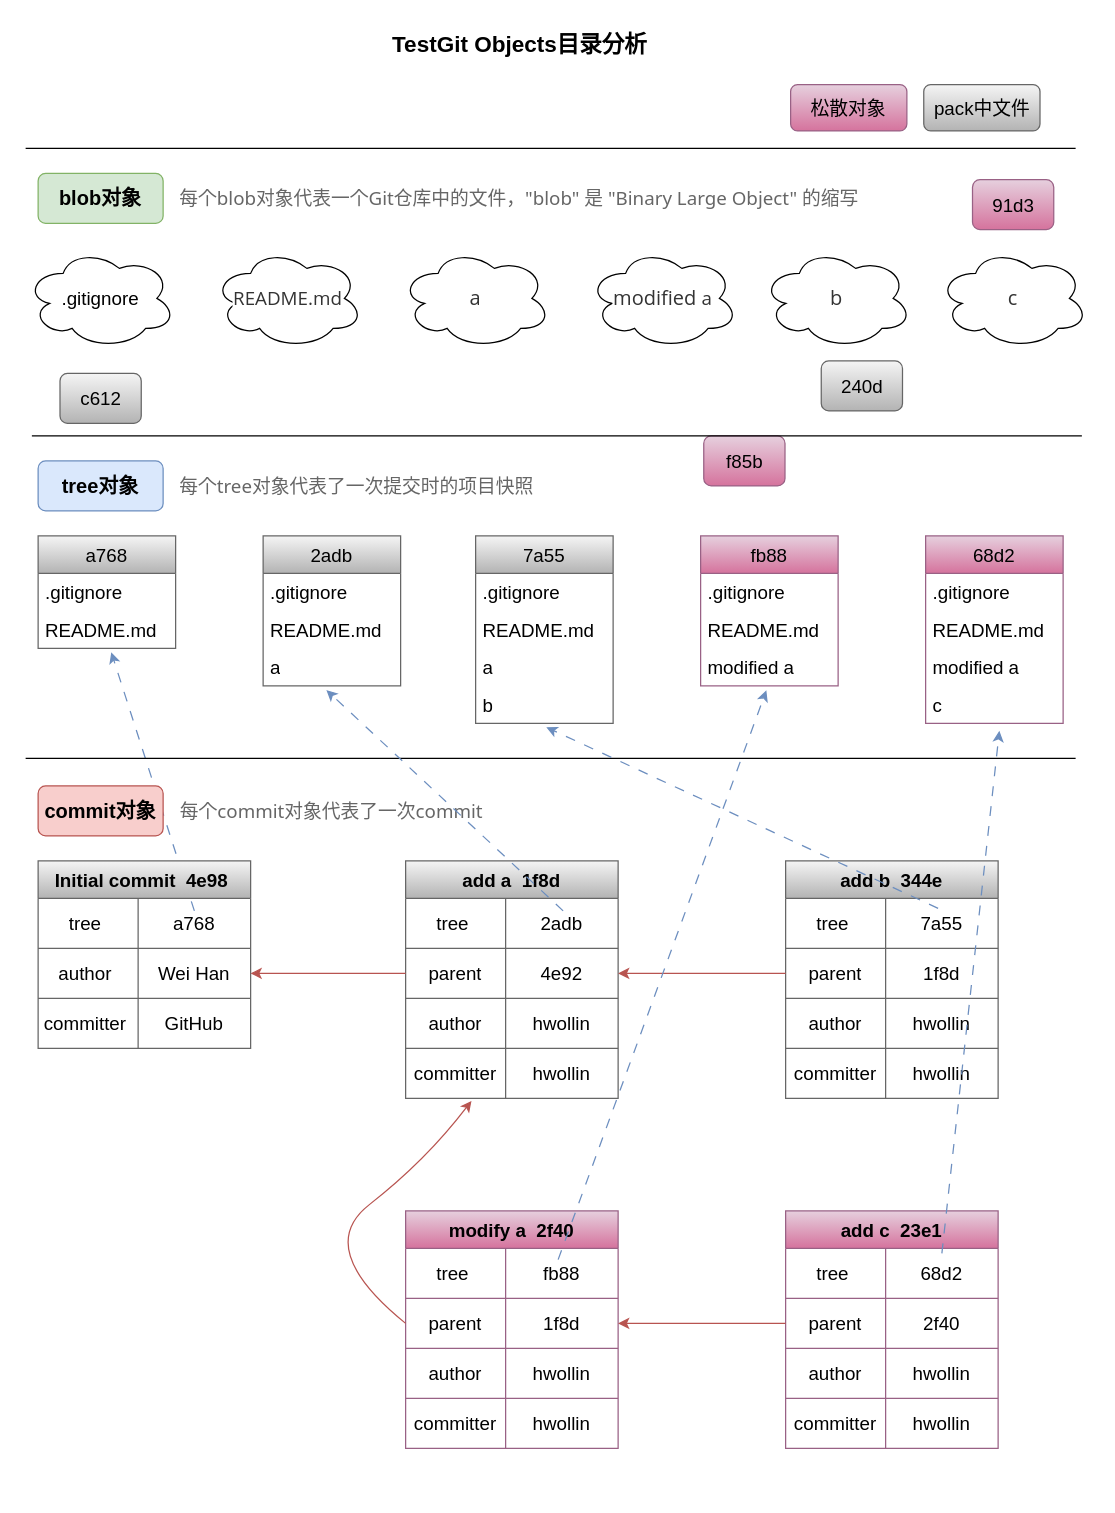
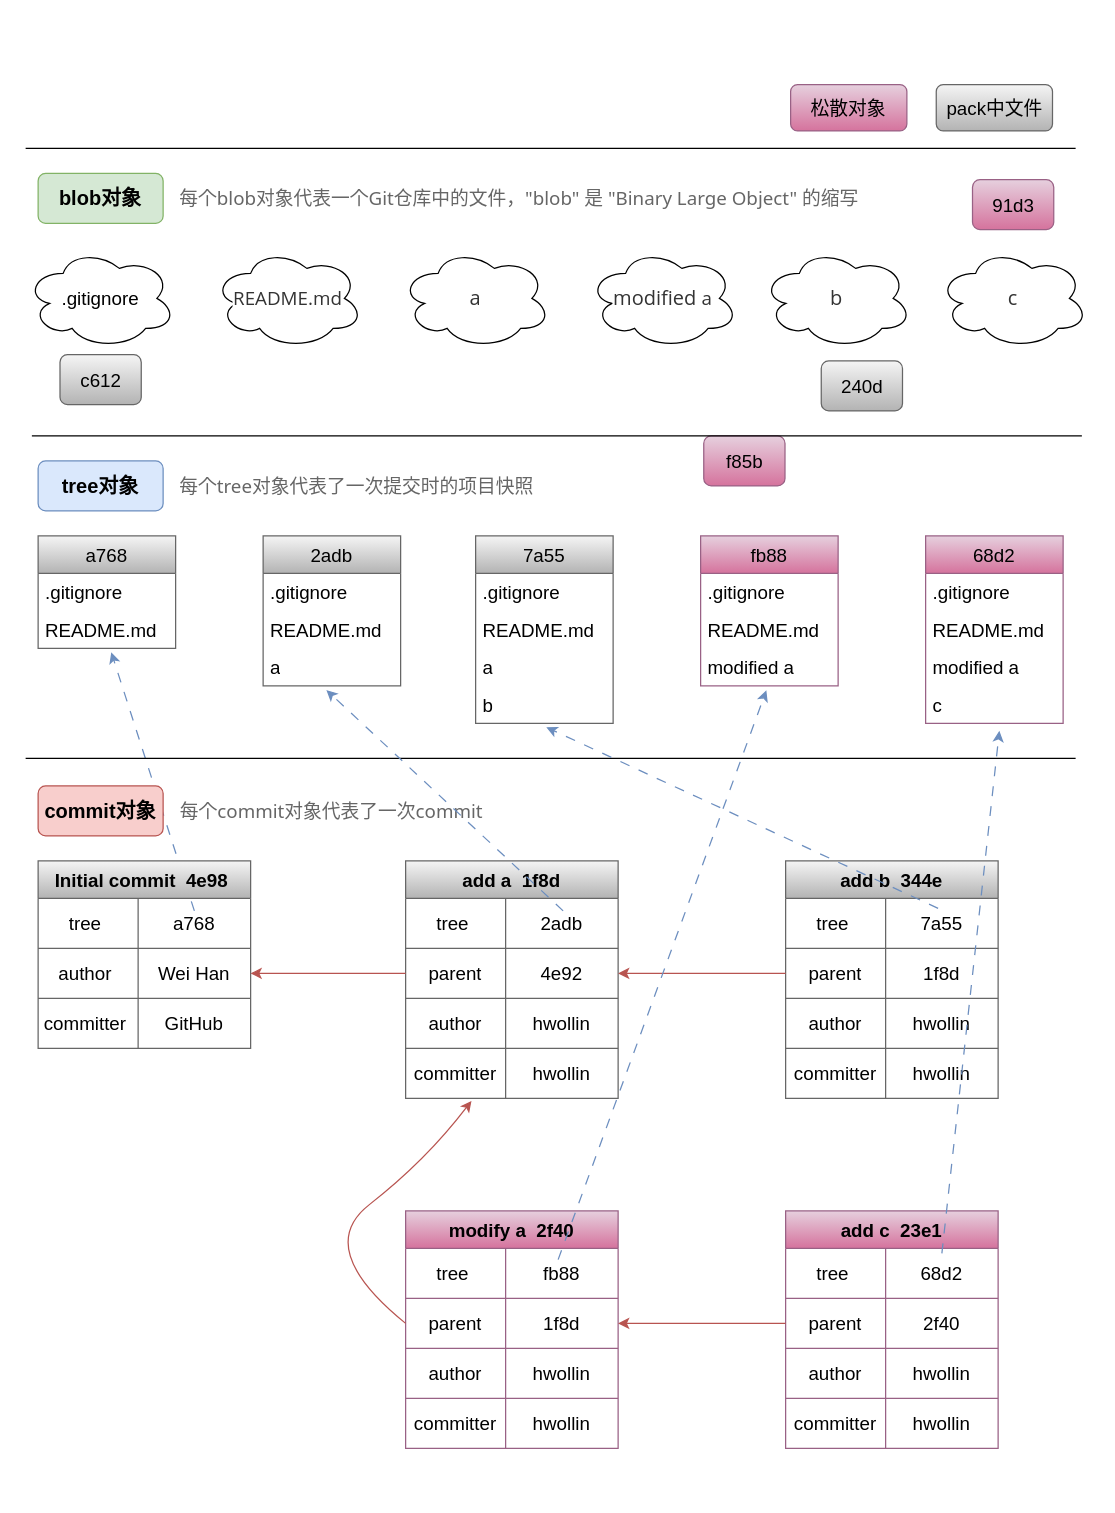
(519, 44) -> none
(982, 108) -> (994, 108)
(101, 398) -> (101, 379)
